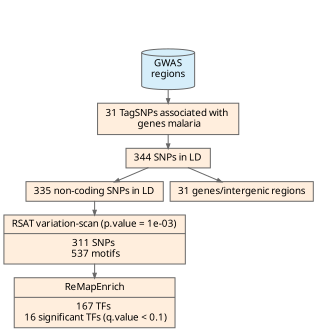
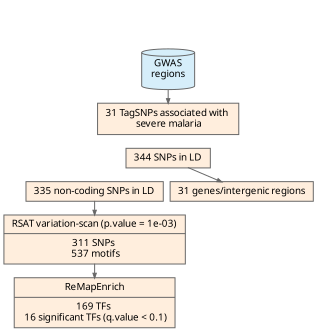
(168, 124) -> (168, 124)
(168, 139) -> none
(134, 174) -> none
(95, 307) -> (95, 307)
